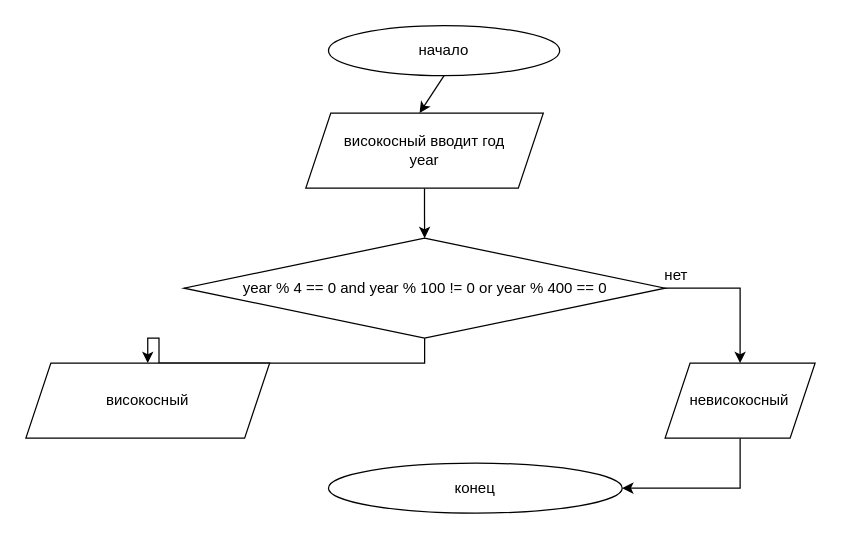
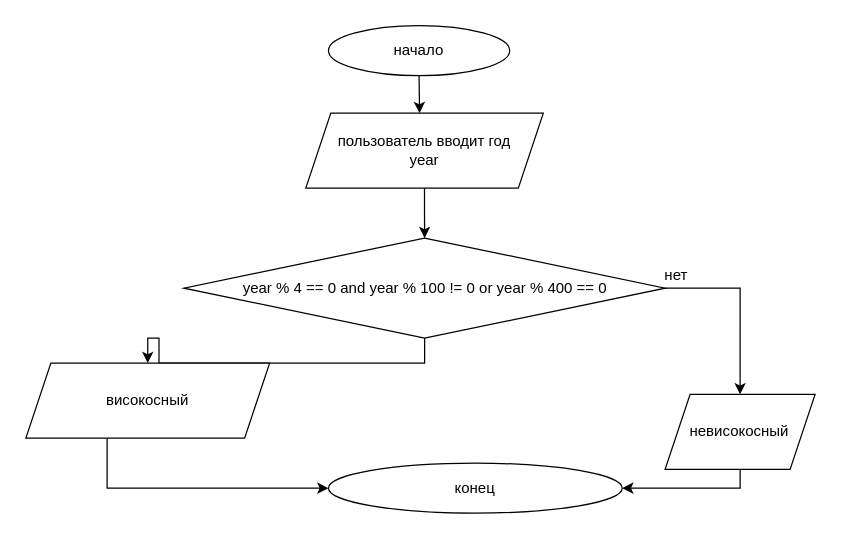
(444, 51) -> (419, 51)
(424, 151) -> (424, 151)
(740, 401) -> (740, 432)
none -> (188, 488)
